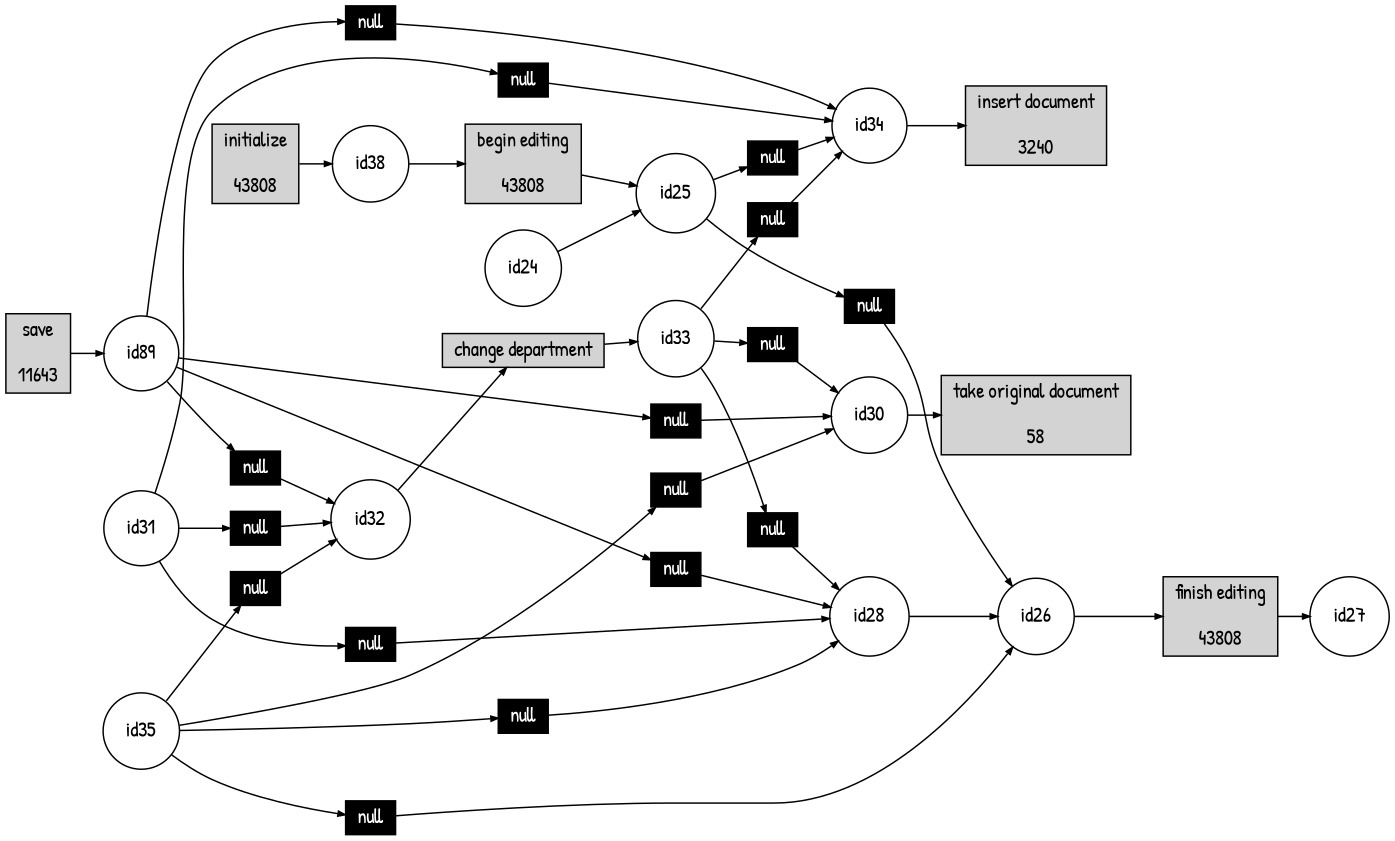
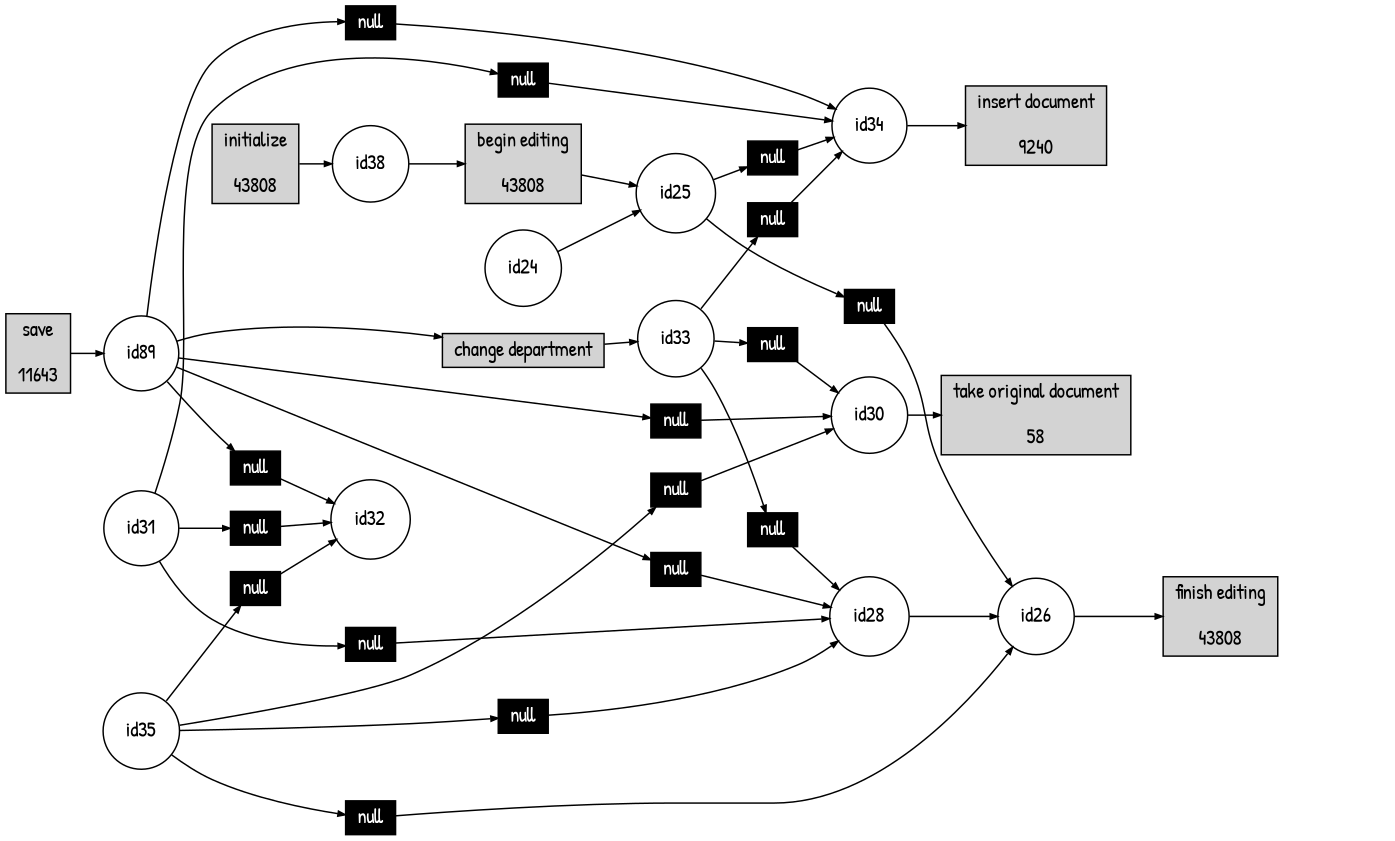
(1036, 126) -> (1036, 126)
(450, 432) -> (305, 327)
(1350, 616) -> none
